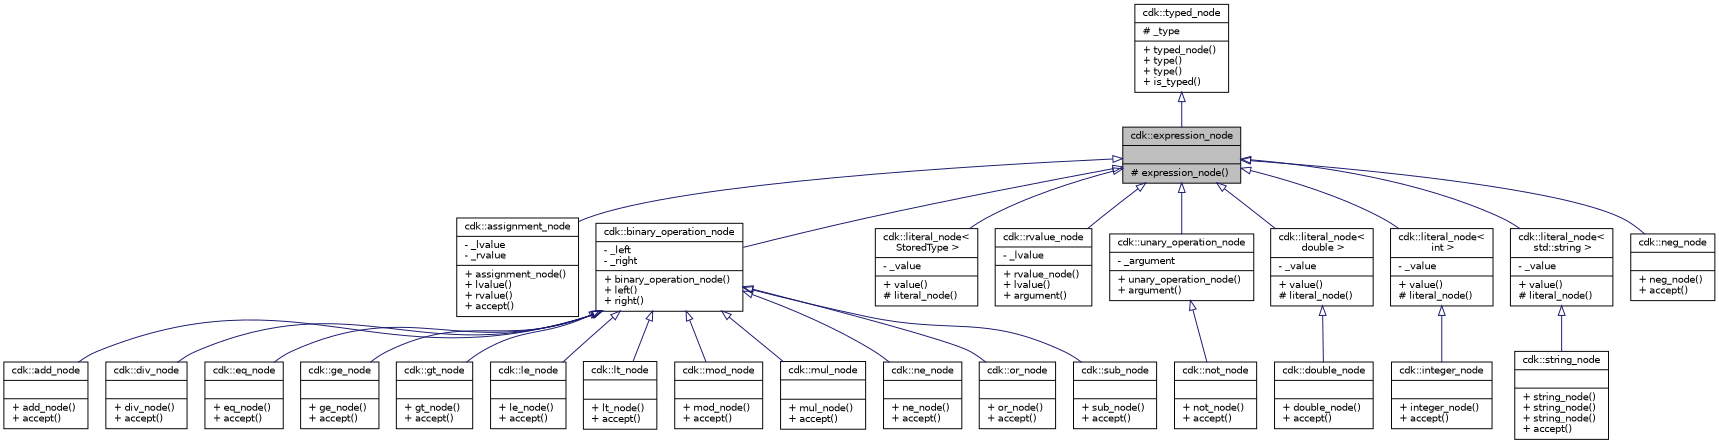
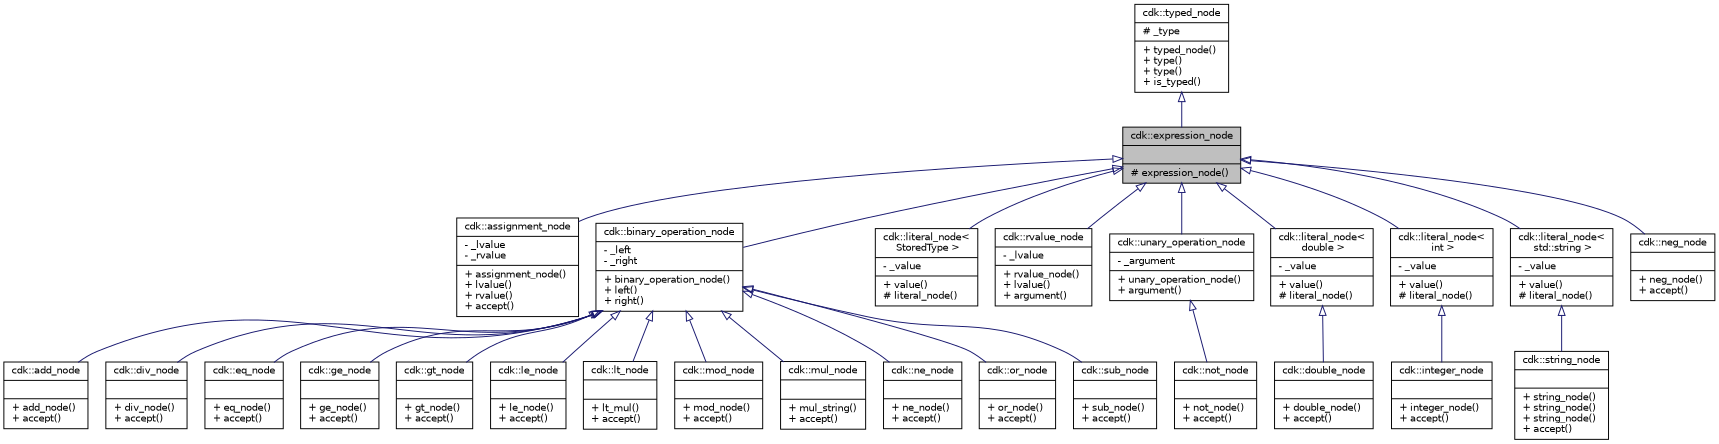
(618, 408) -> (615, 408)
(821, 408) -> (823, 408)
